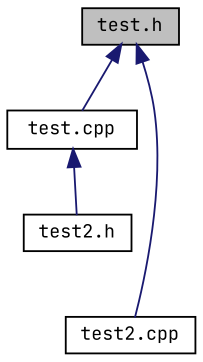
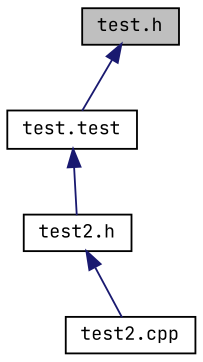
(72, 130) -> (72, 130)
(156, 190) -> (109, 292)
